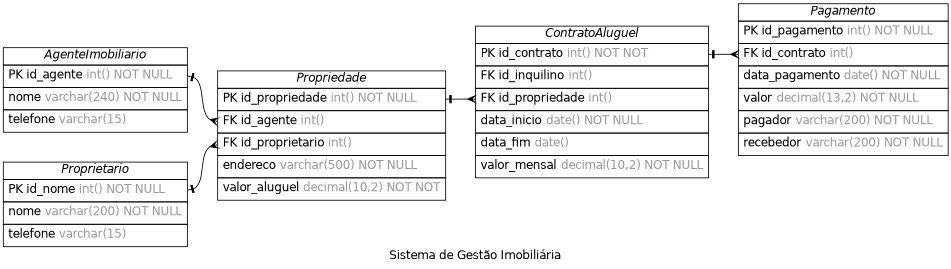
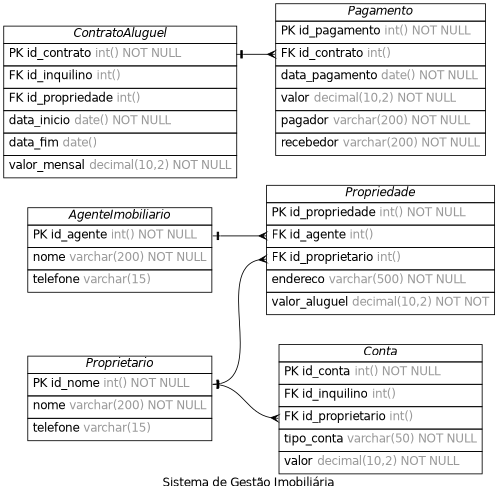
(607, 53) -> (138, 53)
(114, 97) -> (138, 257)
(848, 98) -> (385, 98)
(460, 99) -> none
none -> (380, 409)
